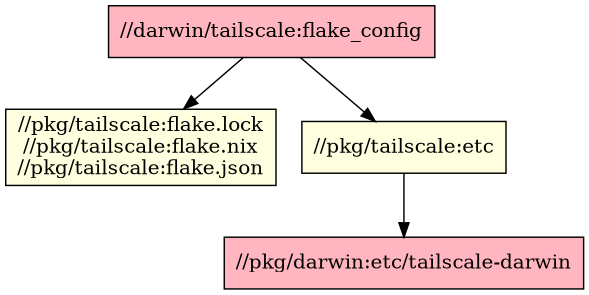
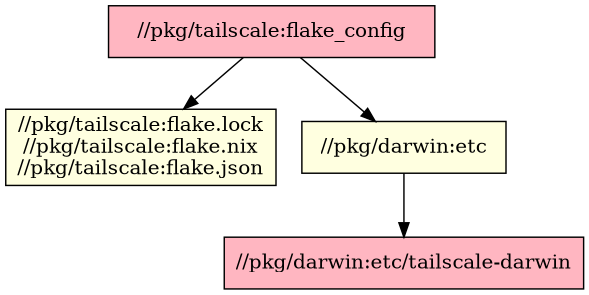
(272, 32) -> (272, 32)
(404, 147) -> (404, 147)
